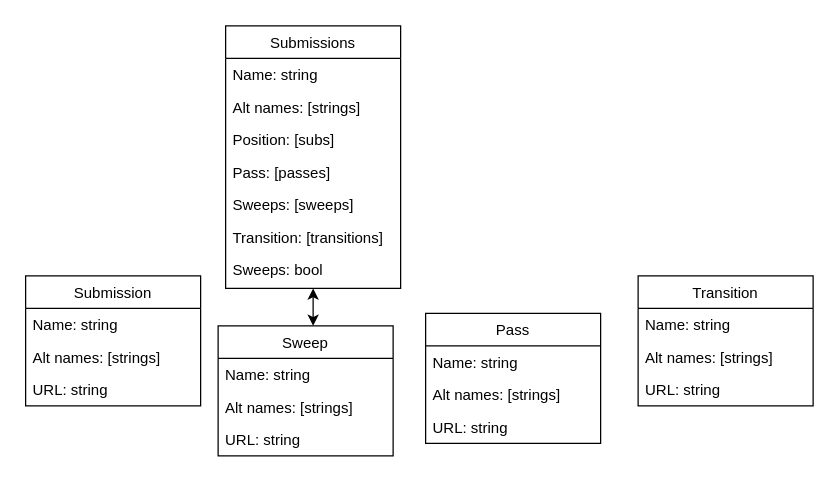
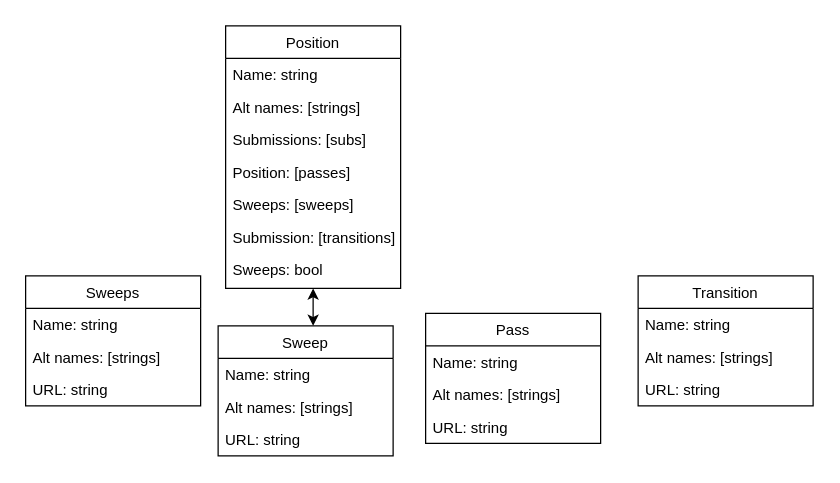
(313, 43) -> (313, 43)
(292, 140) -> (305, 140)
(287, 173) -> (300, 173)
(326, 238) -> (326, 238)
(113, 293) -> (113, 293)
